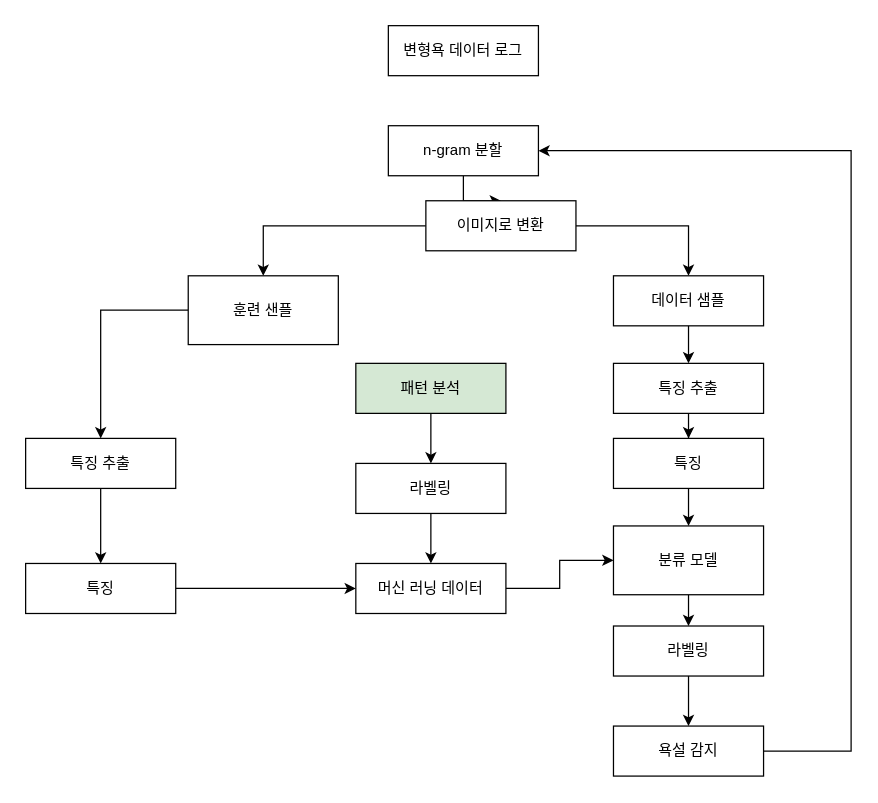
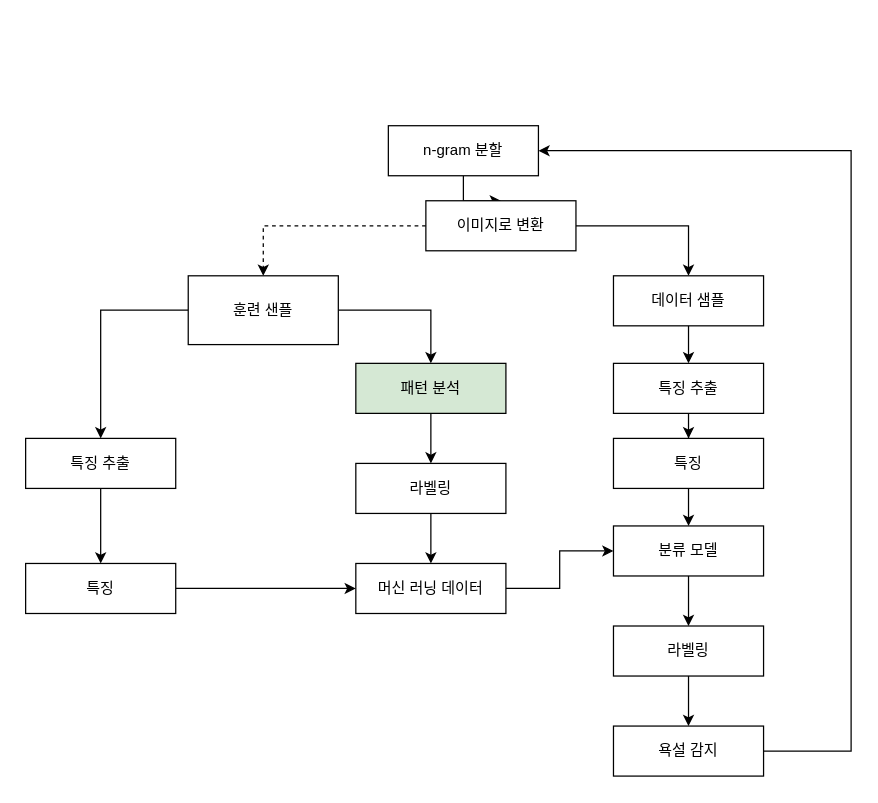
(463, 51) -> none
(322, 226) -> (322, 226)
none -> (406, 310)
(688, 560) -> (688, 551)
